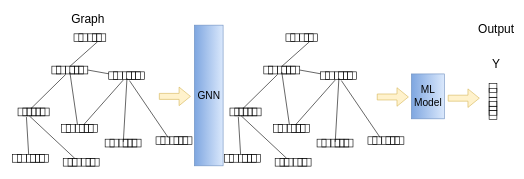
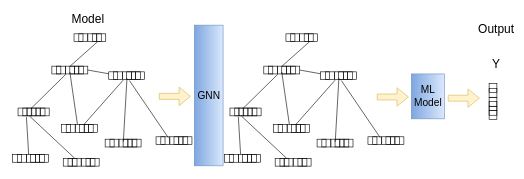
(88, 18) -> (88, 18)
